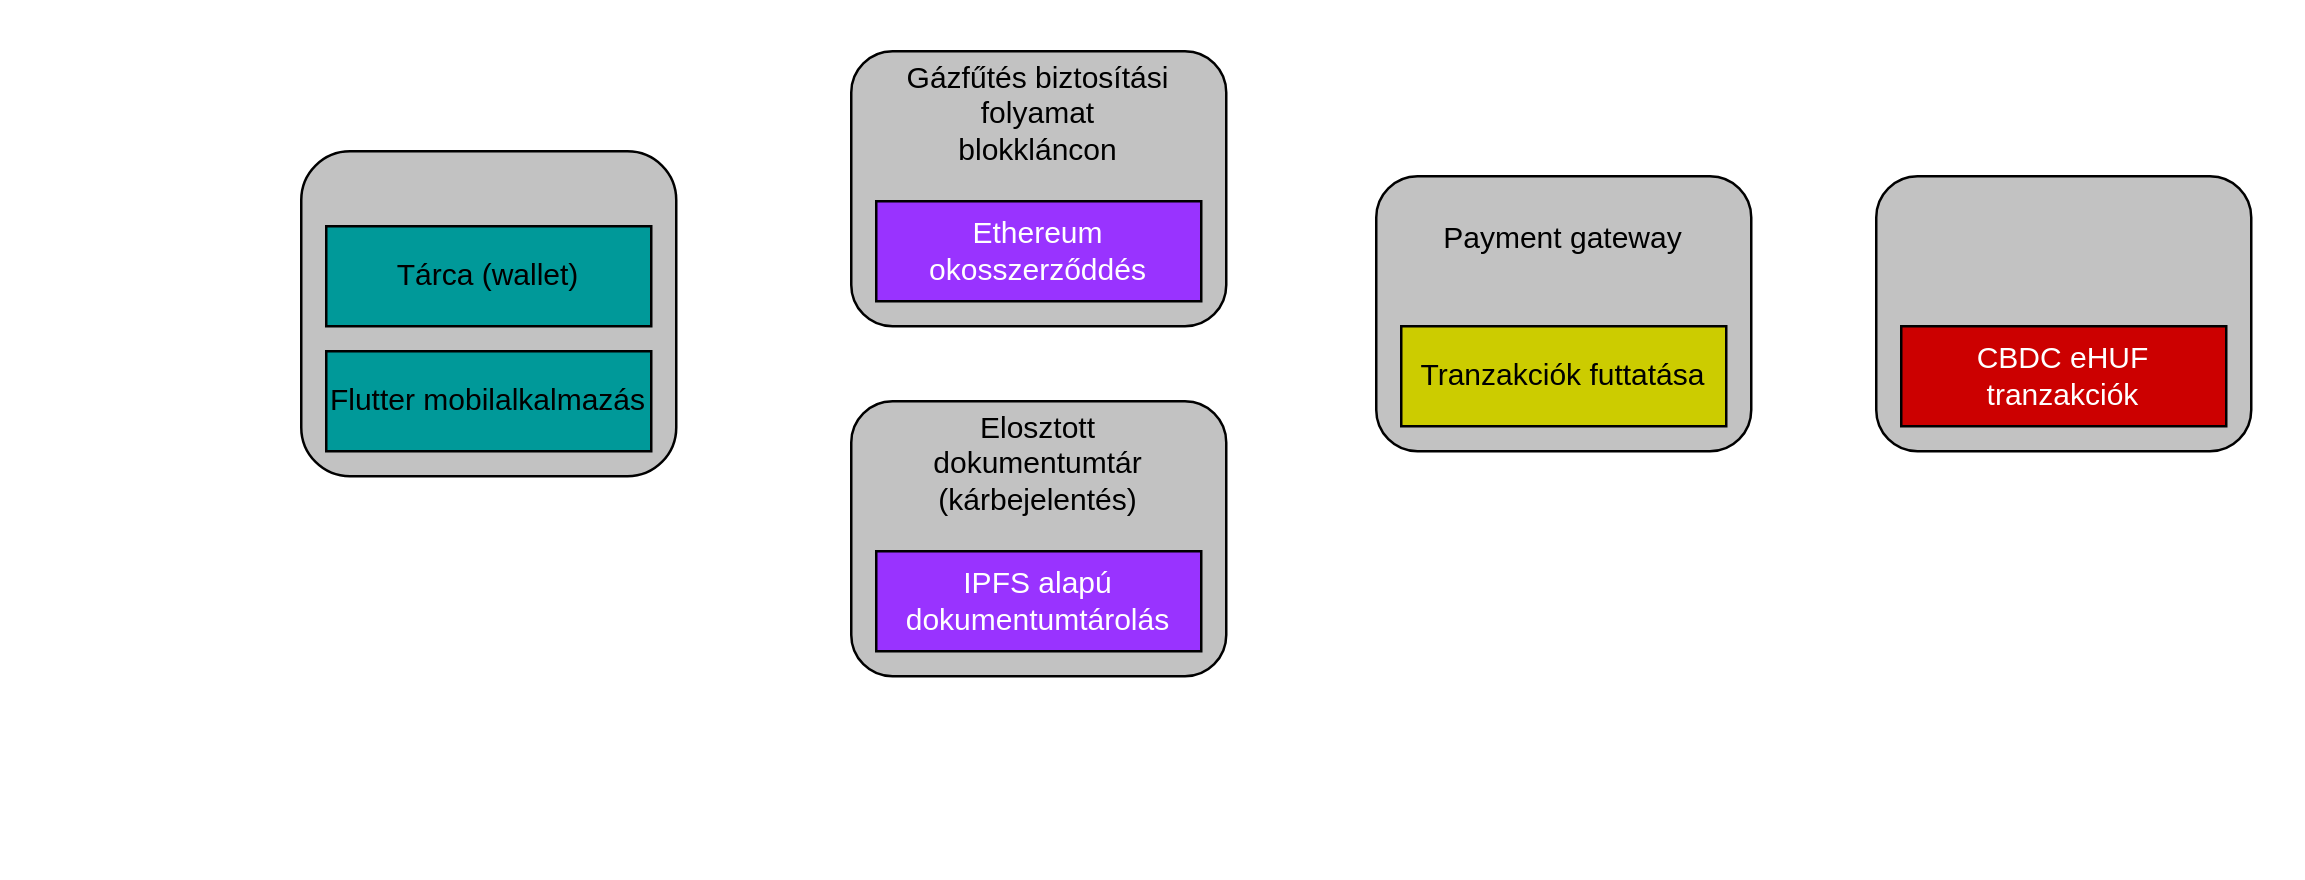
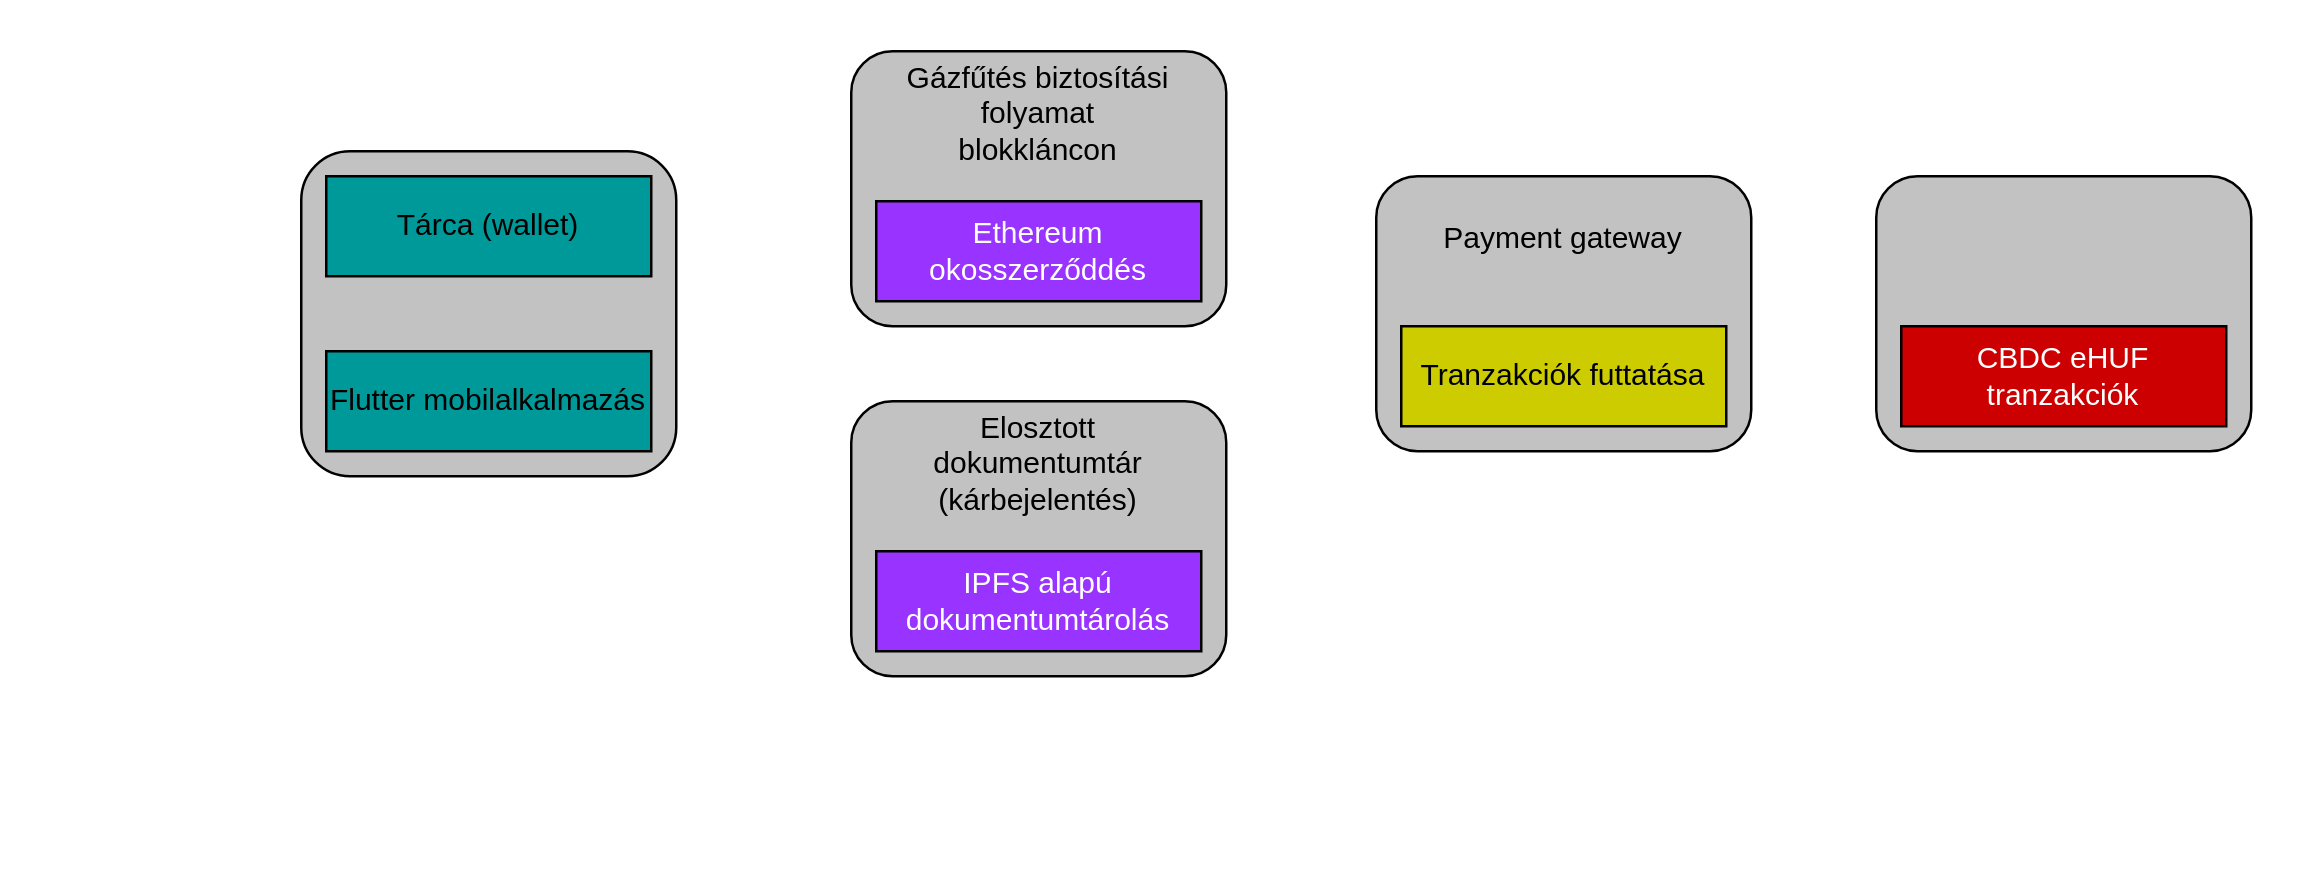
(489, 276) -> (489, 226)
